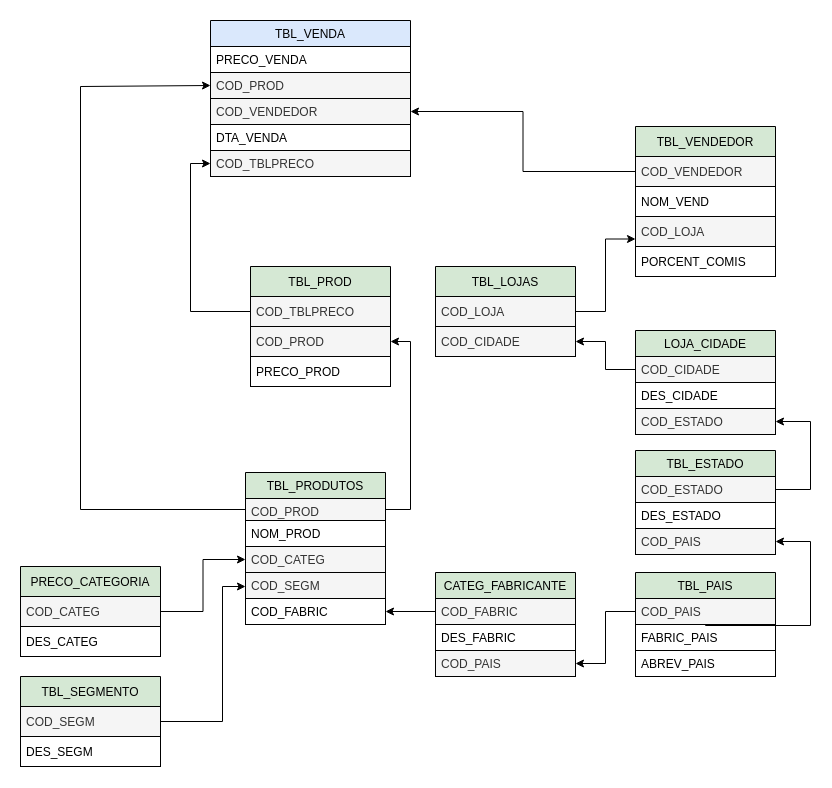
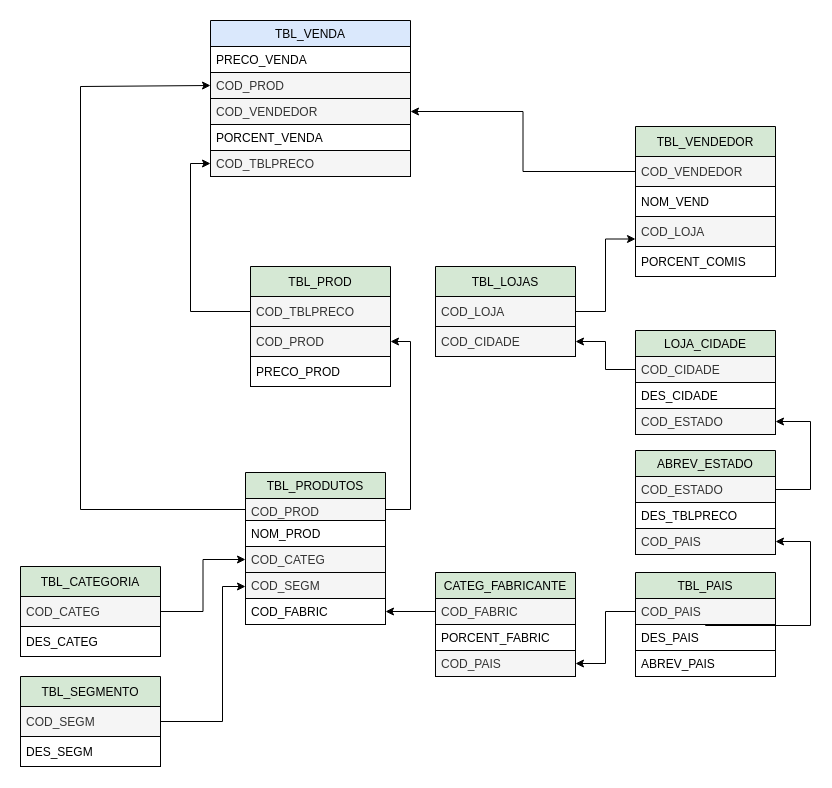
(246, 138) -> (260, 138)
(705, 464) -> (705, 464)
(675, 516) -> (681, 516)
(90, 582) -> (90, 582)
(475, 638) -> (488, 638)
(678, 638) -> (668, 638)
